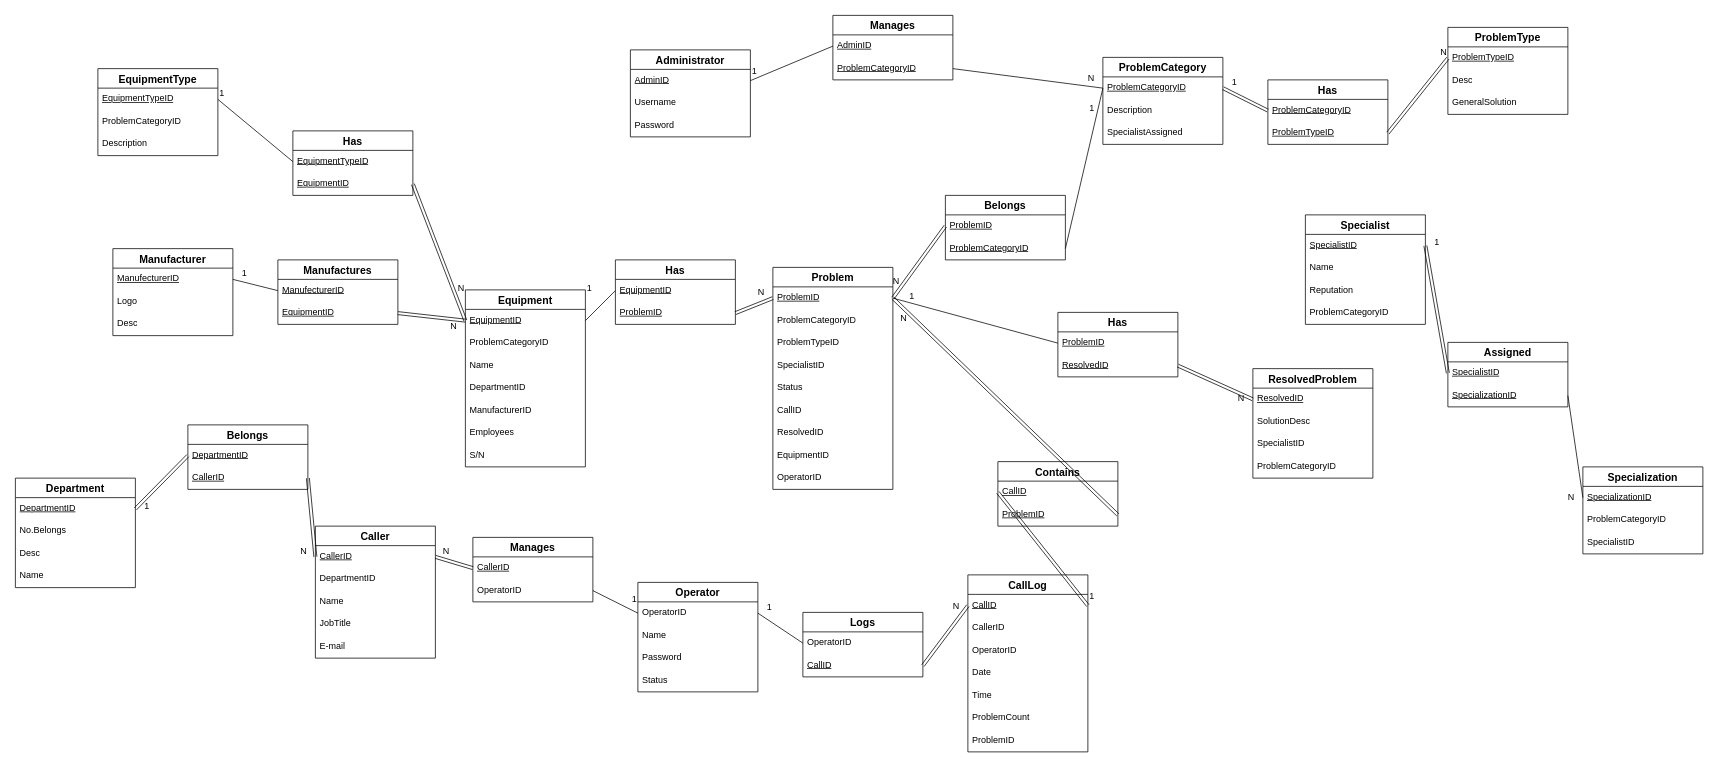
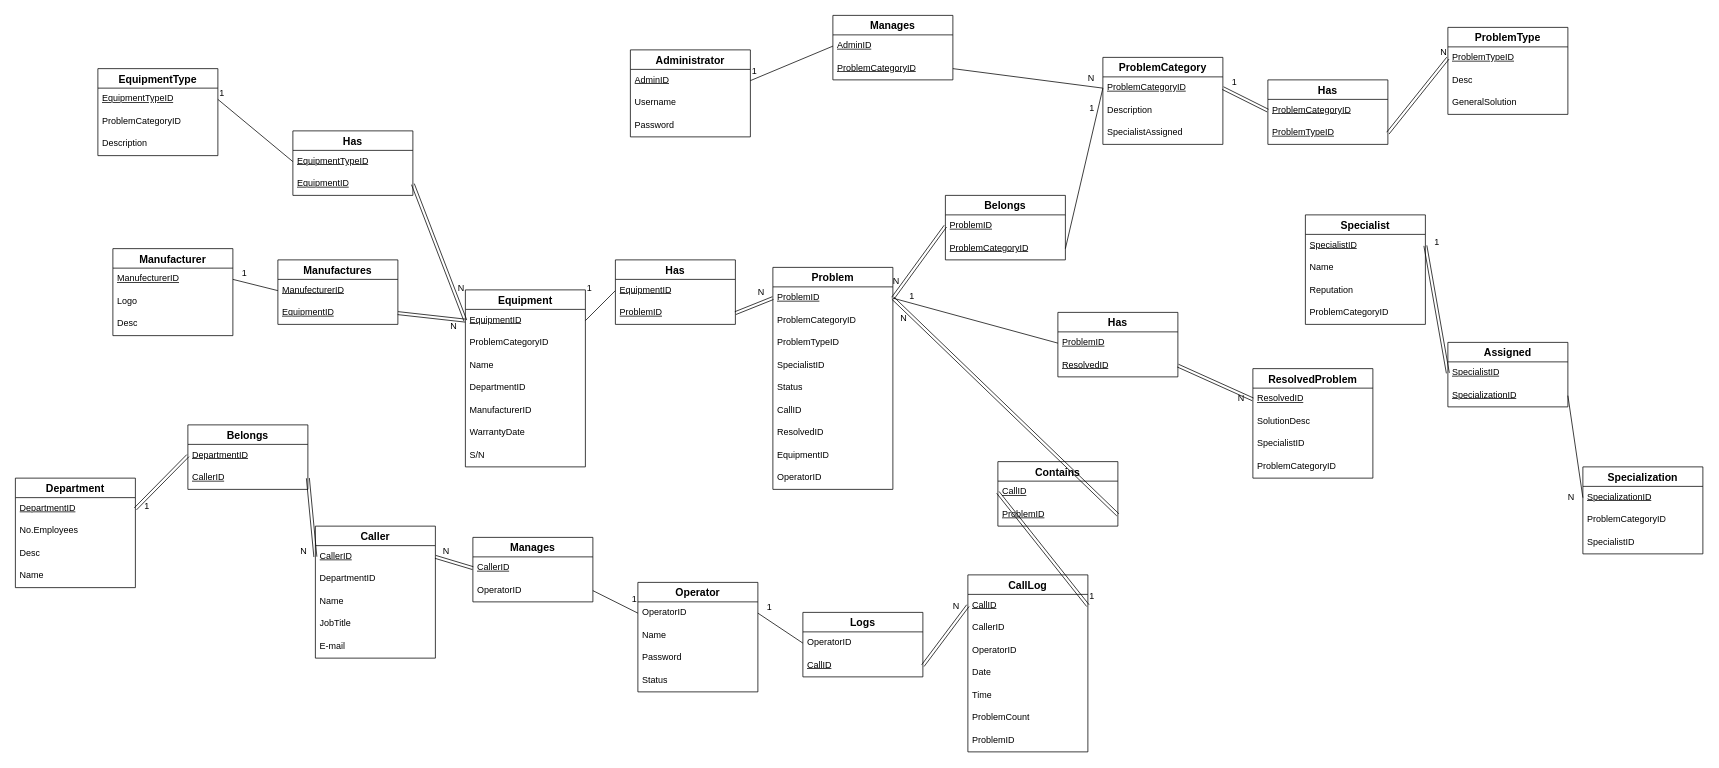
(491, 433) -> (500, 433)
(43, 531) -> (48, 531)
